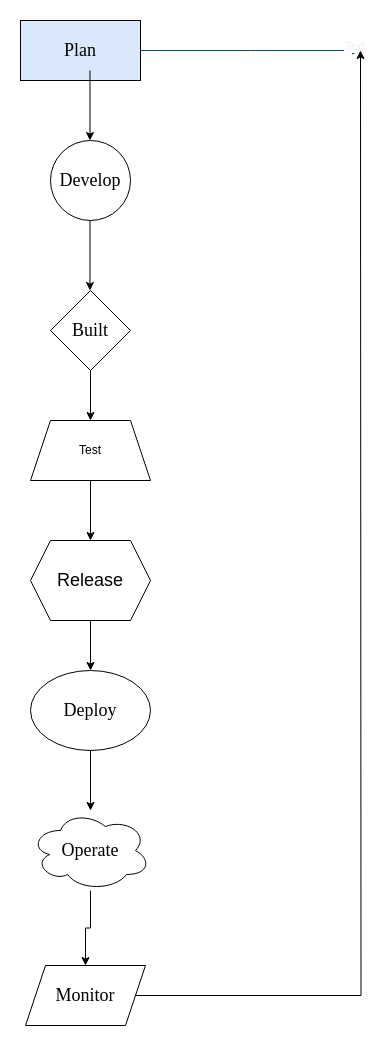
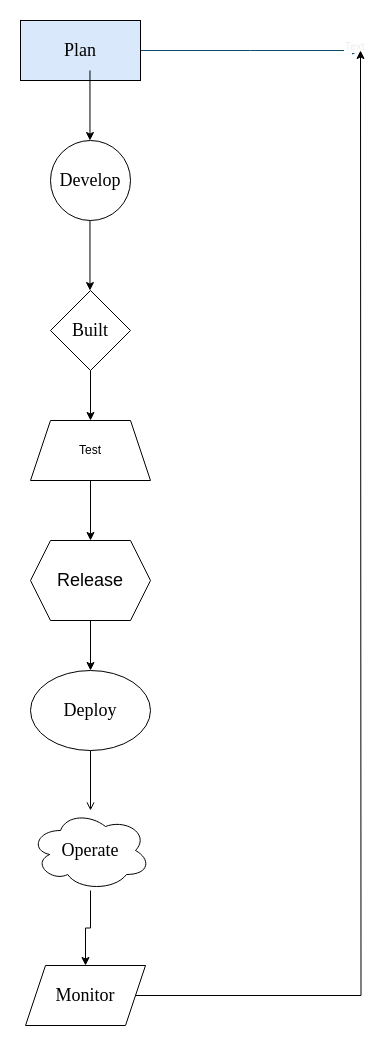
(91, 802) -> (91, 804)
